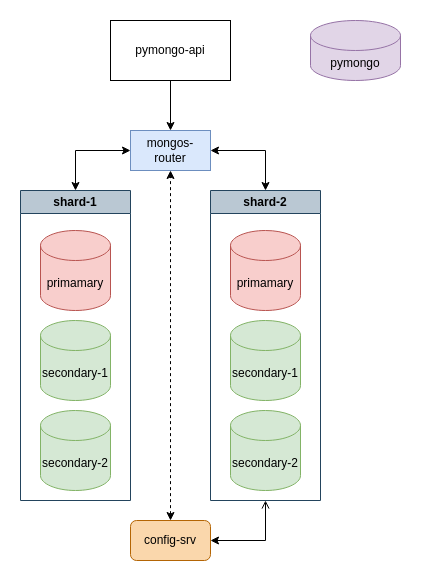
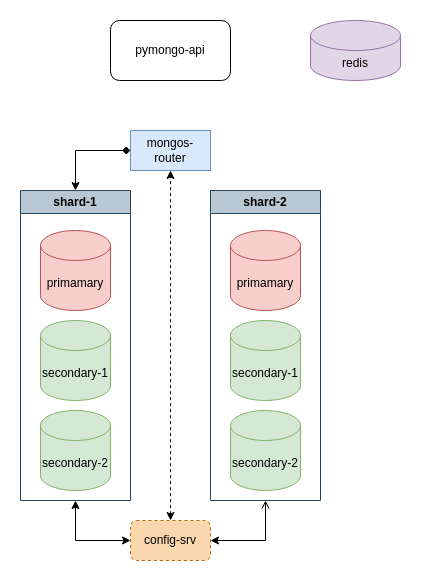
(171, 51) -> (171, 51)
(356, 64) -> (356, 64)
(171, 102) -> none
(122, 151) -> (122, 151)
(257, 151) -> none
none -> (83, 541)
(171, 541) -> (171, 541)
